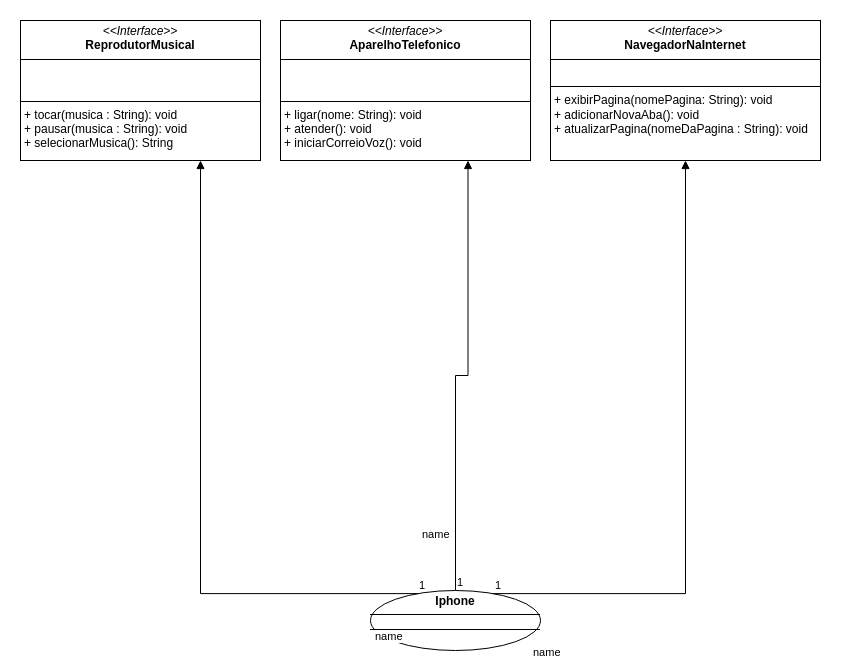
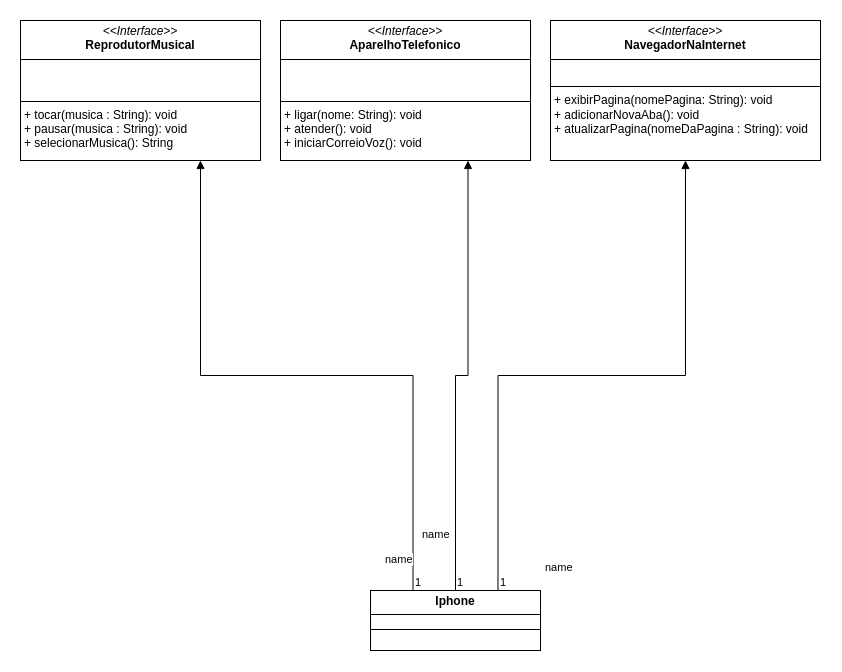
(456, 621) -> (456, 621)
